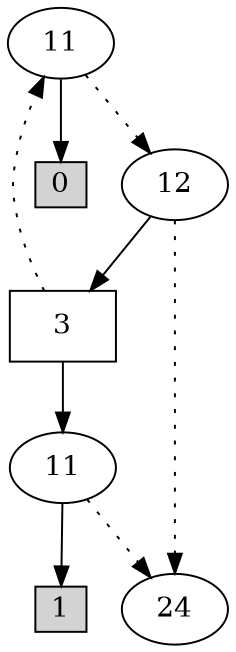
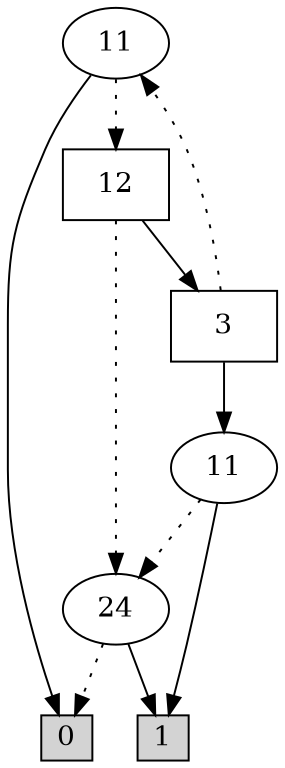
(175, 185) -> (116, 185)
none -> (93, 670)
none -> (138, 670)
